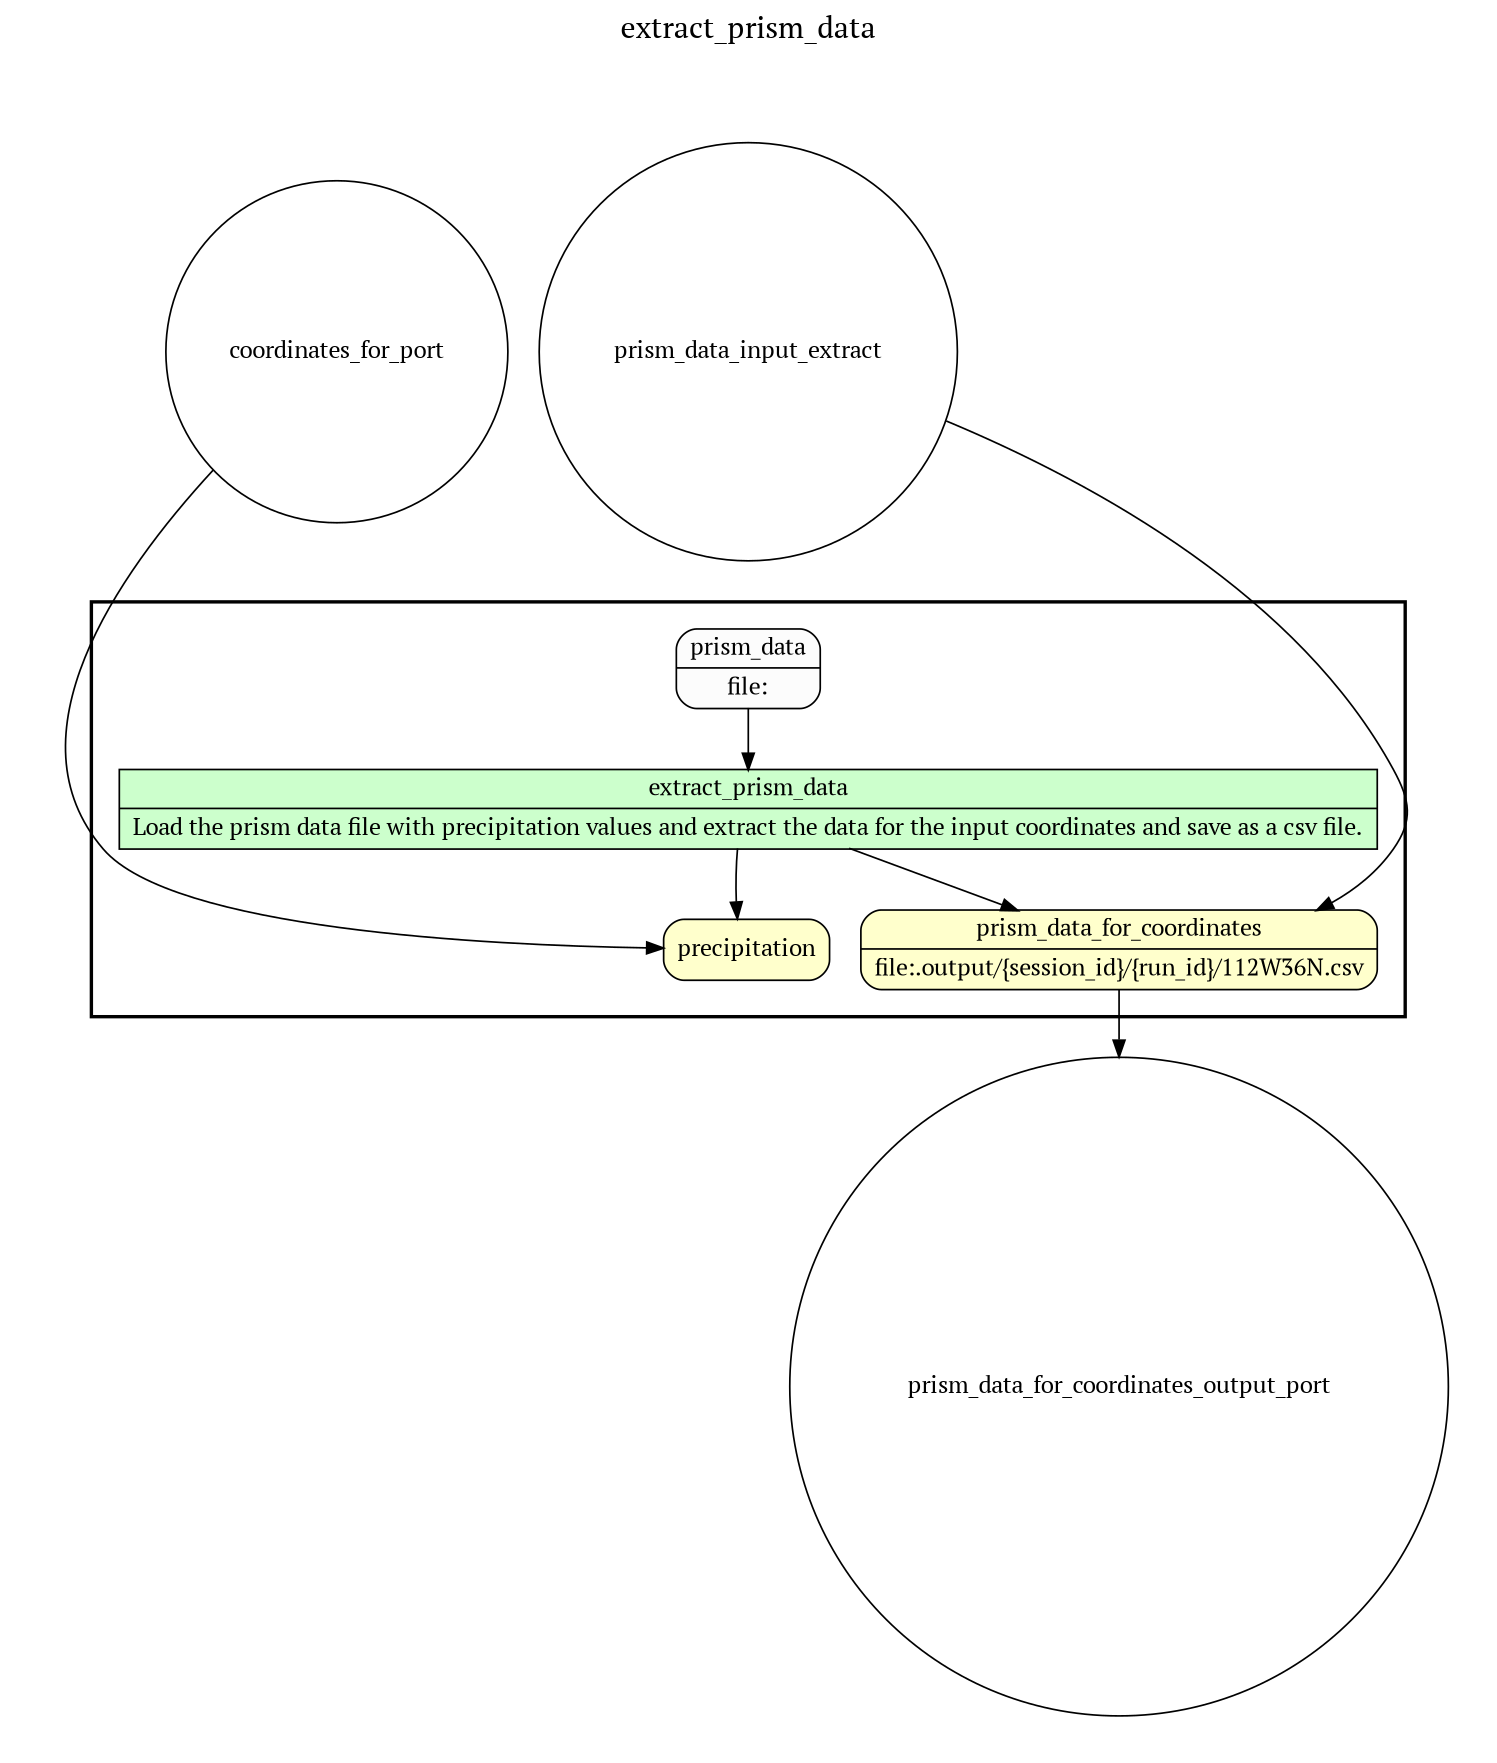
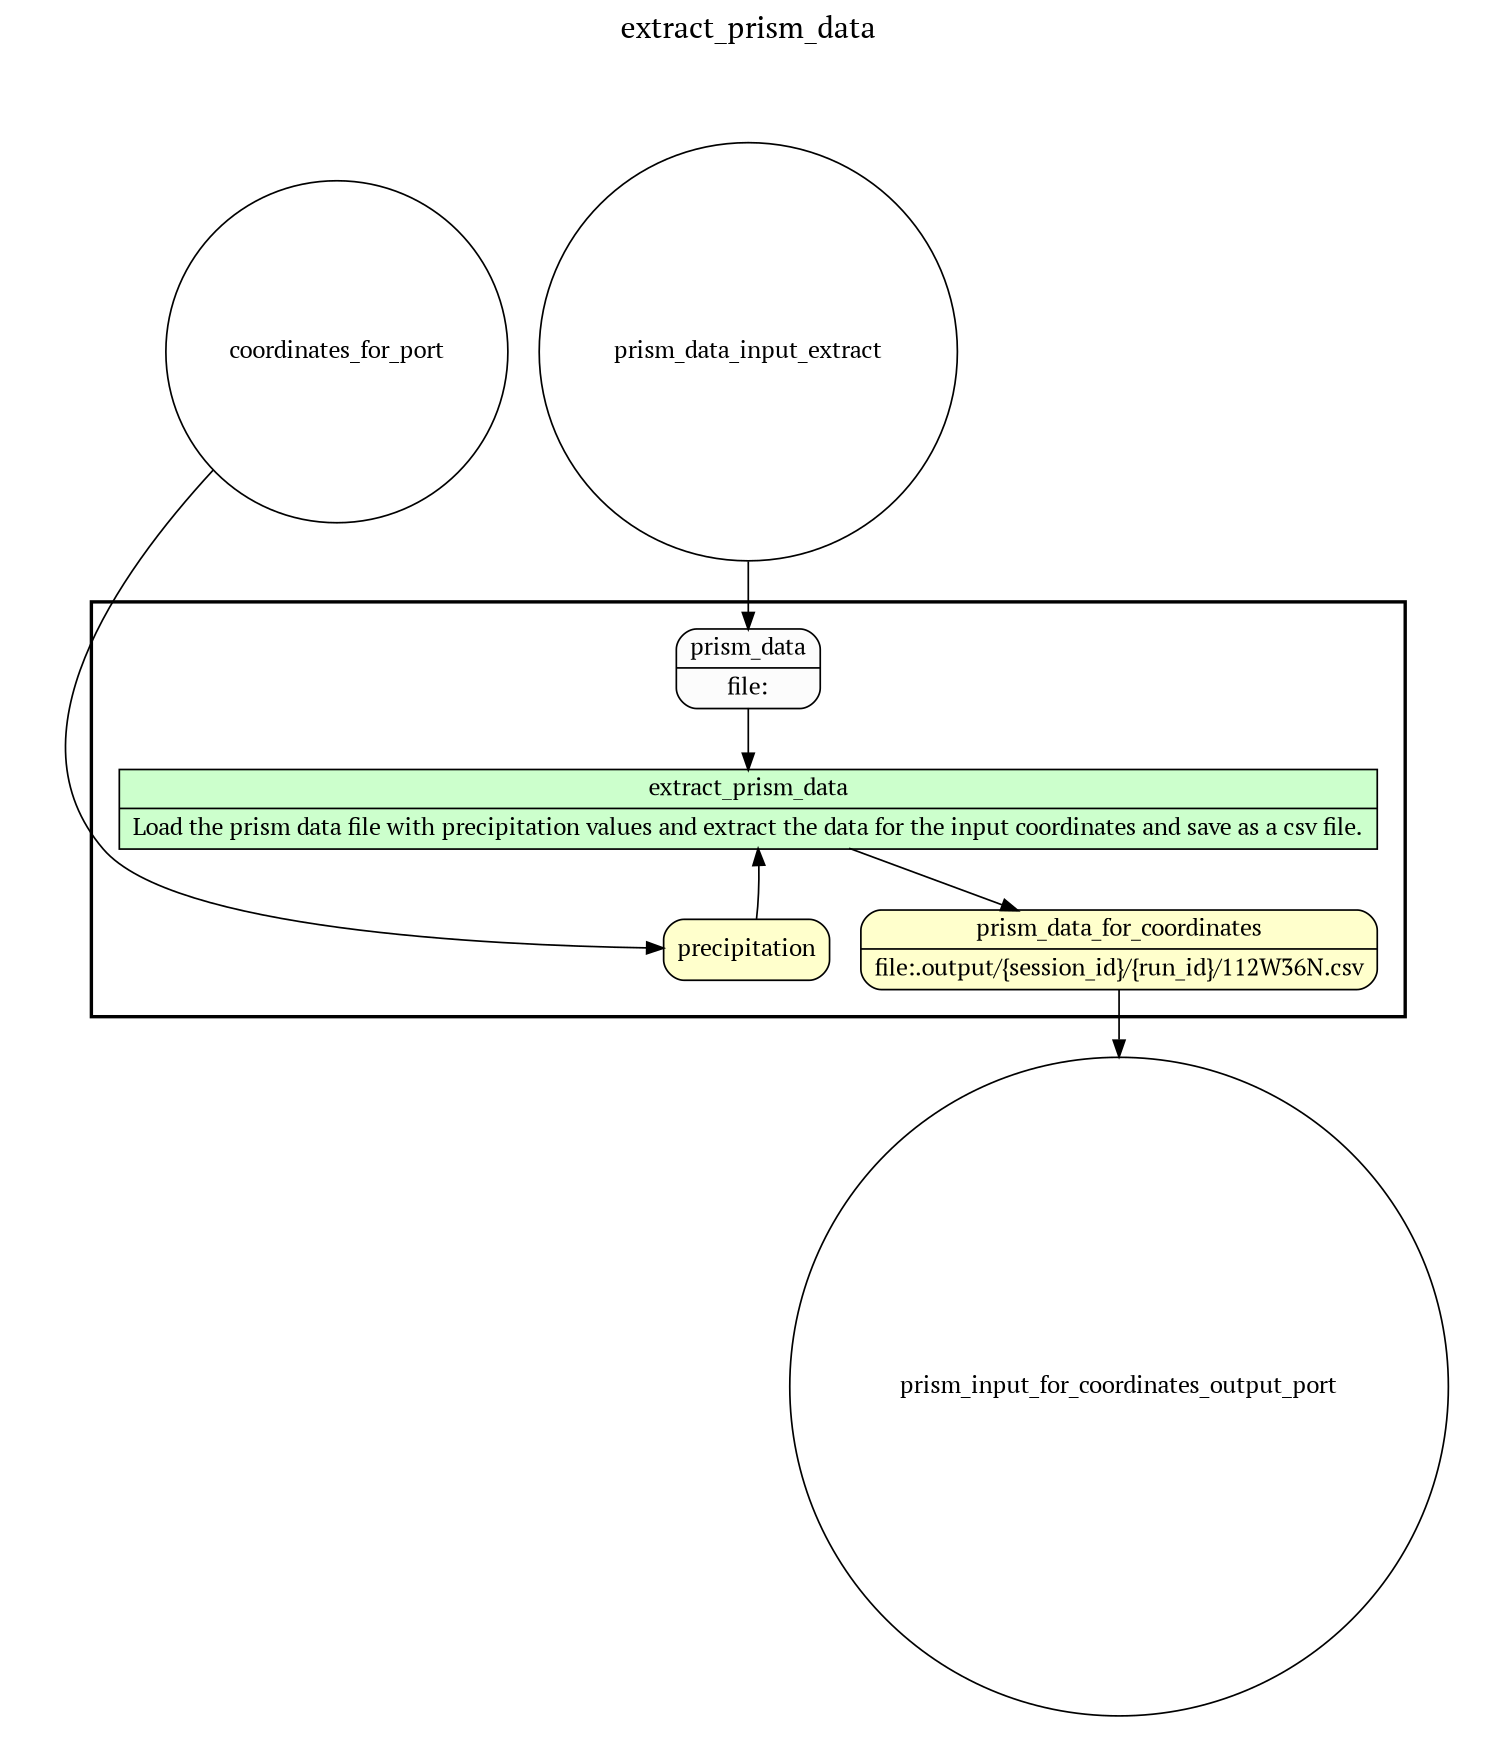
(1235, 588) -> (748, 587)
(736, 875) -> (759, 892)
(1119, 1387) -> (1119, 1387)
